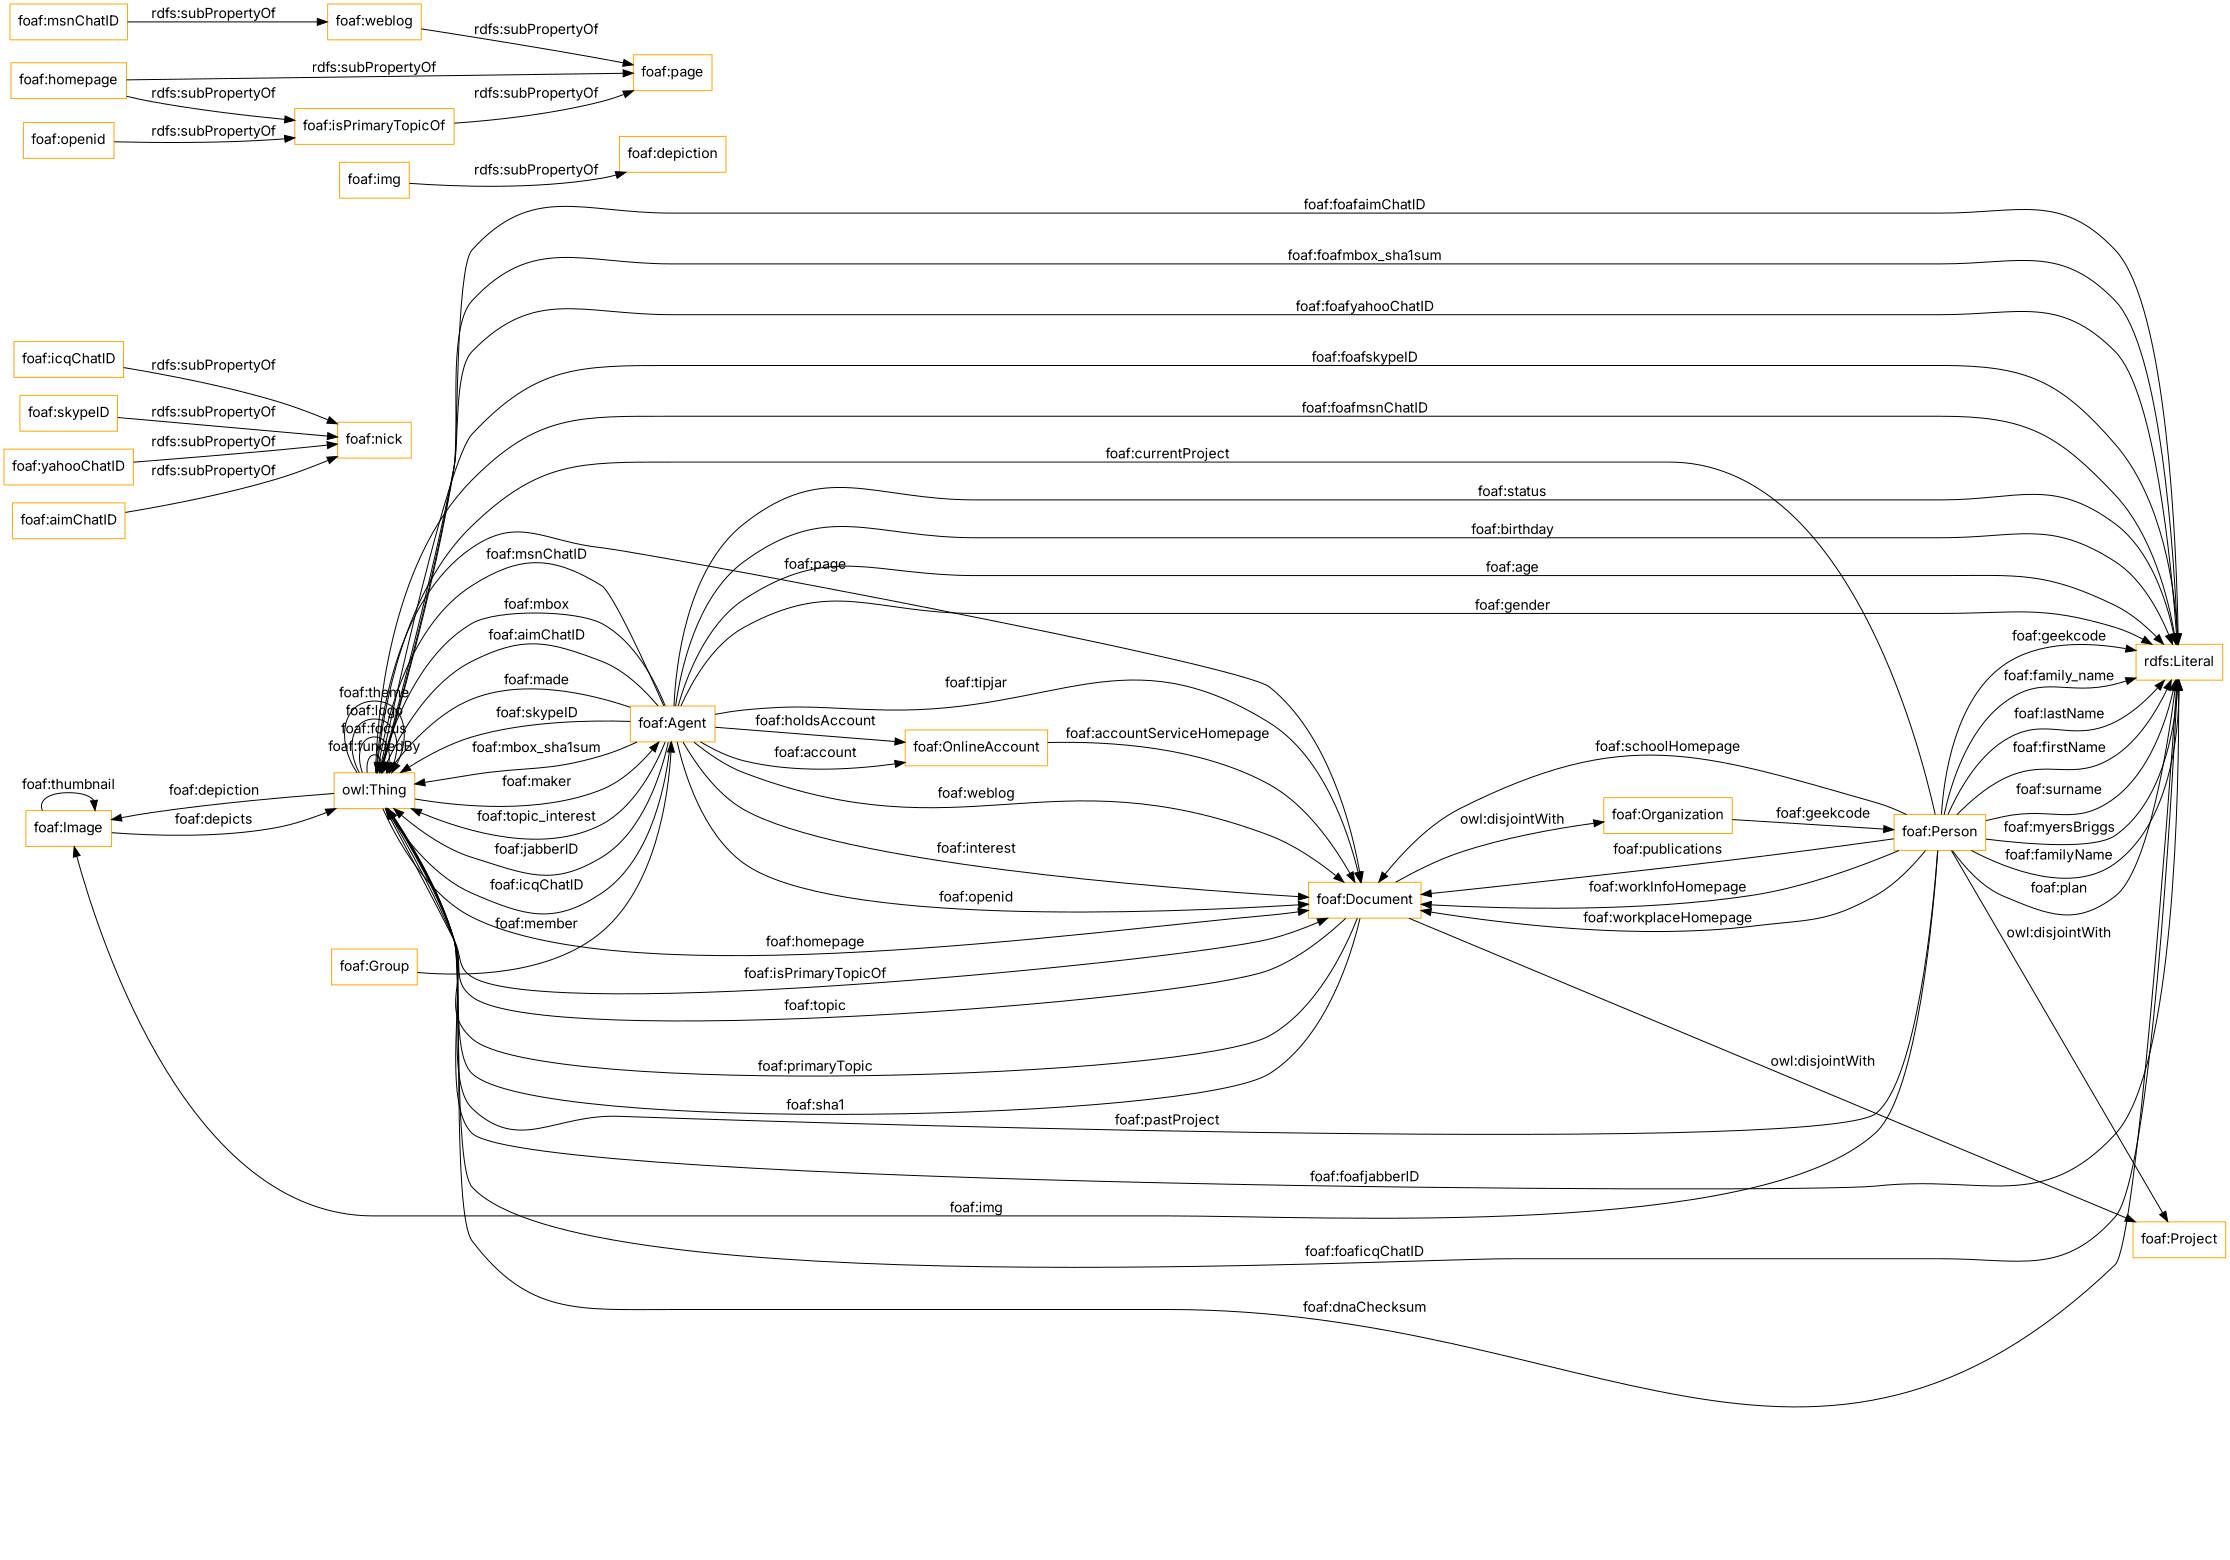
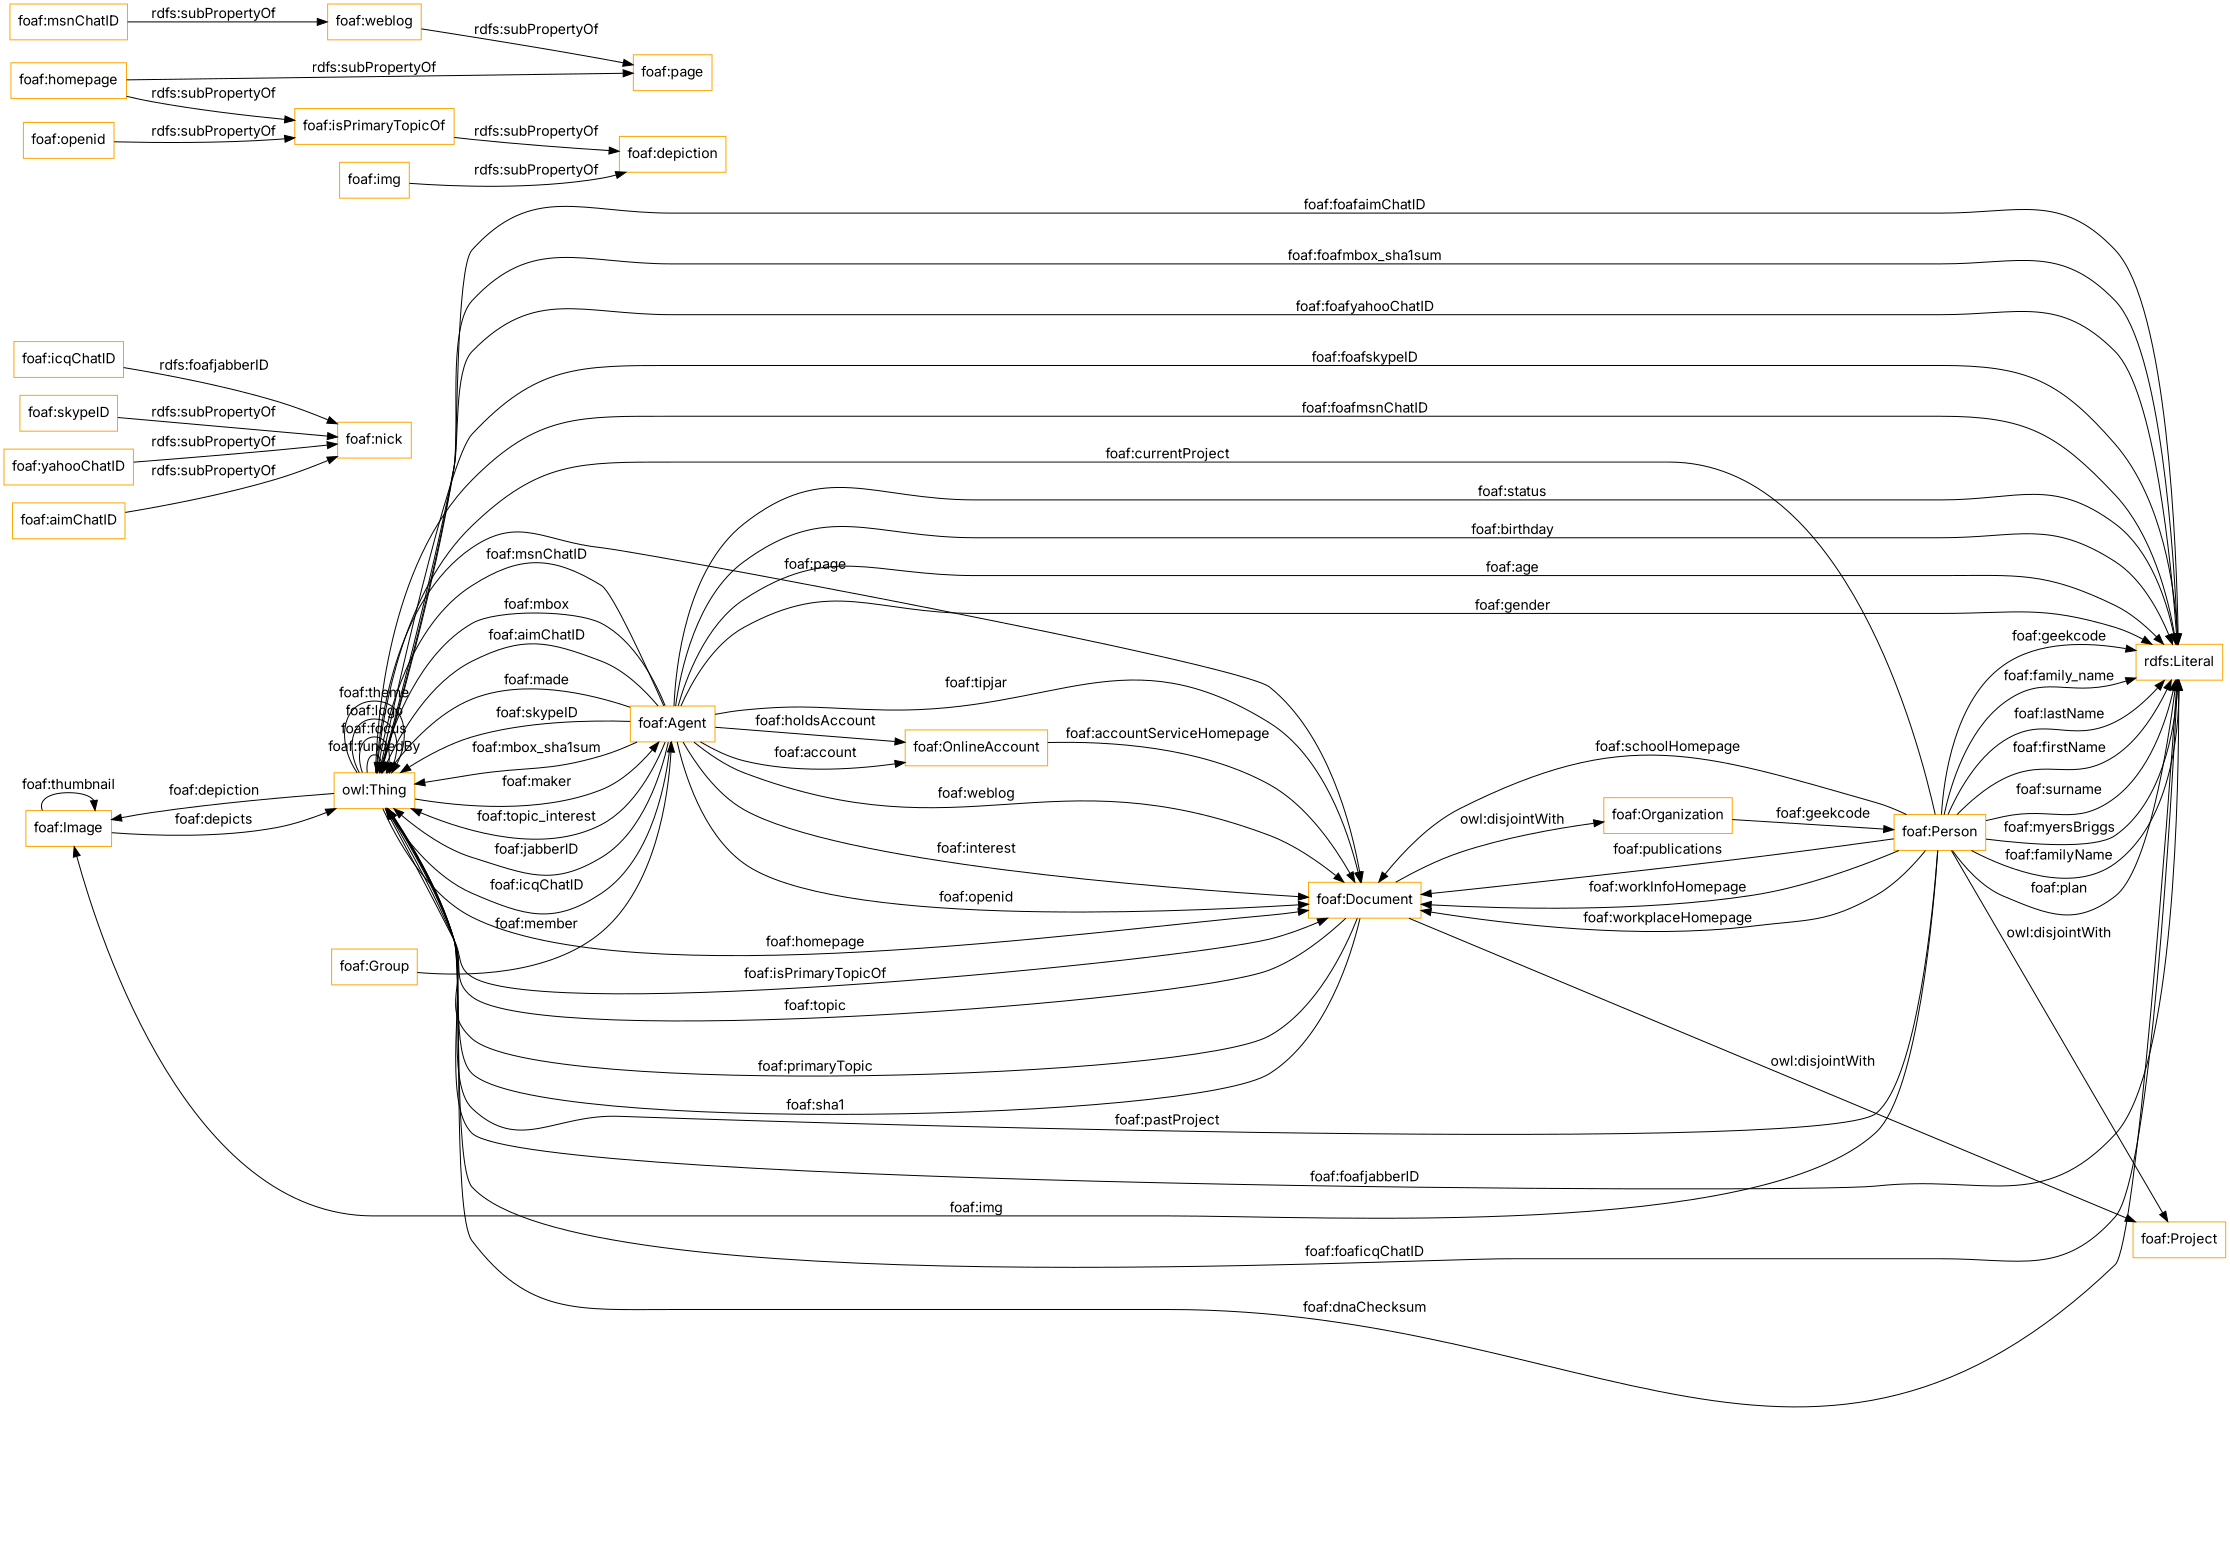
(540, 114) -> (532, 145)
(214, 366) -> (214, 366)
